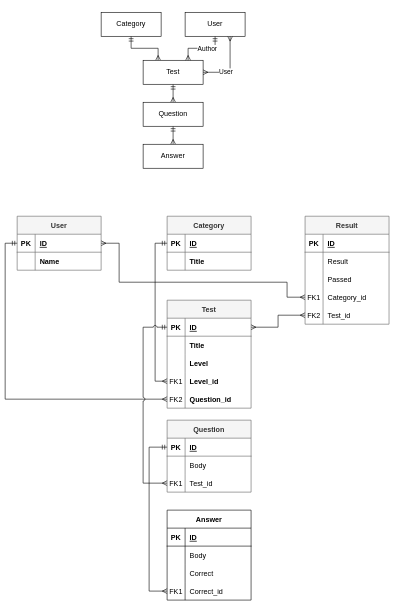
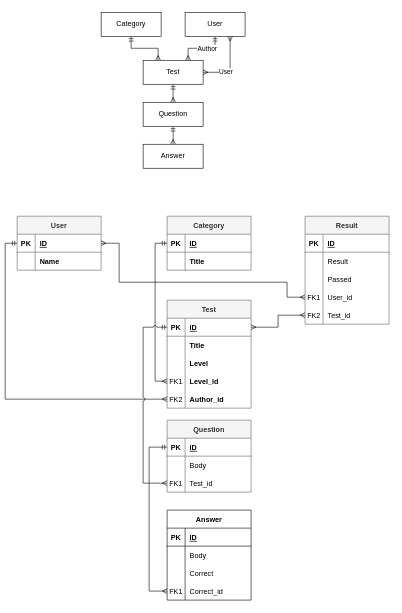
(349, 298) -> (341, 298)
(210, 400) -> (207, 400)
